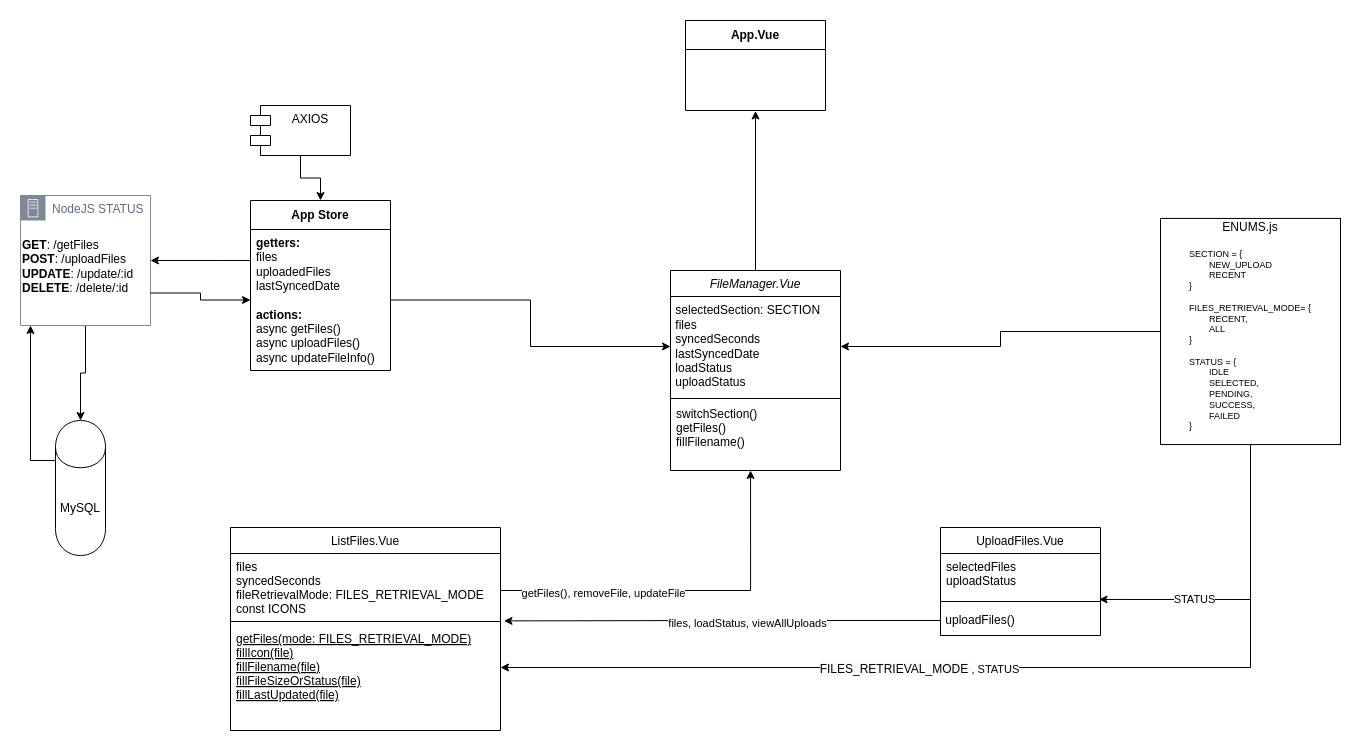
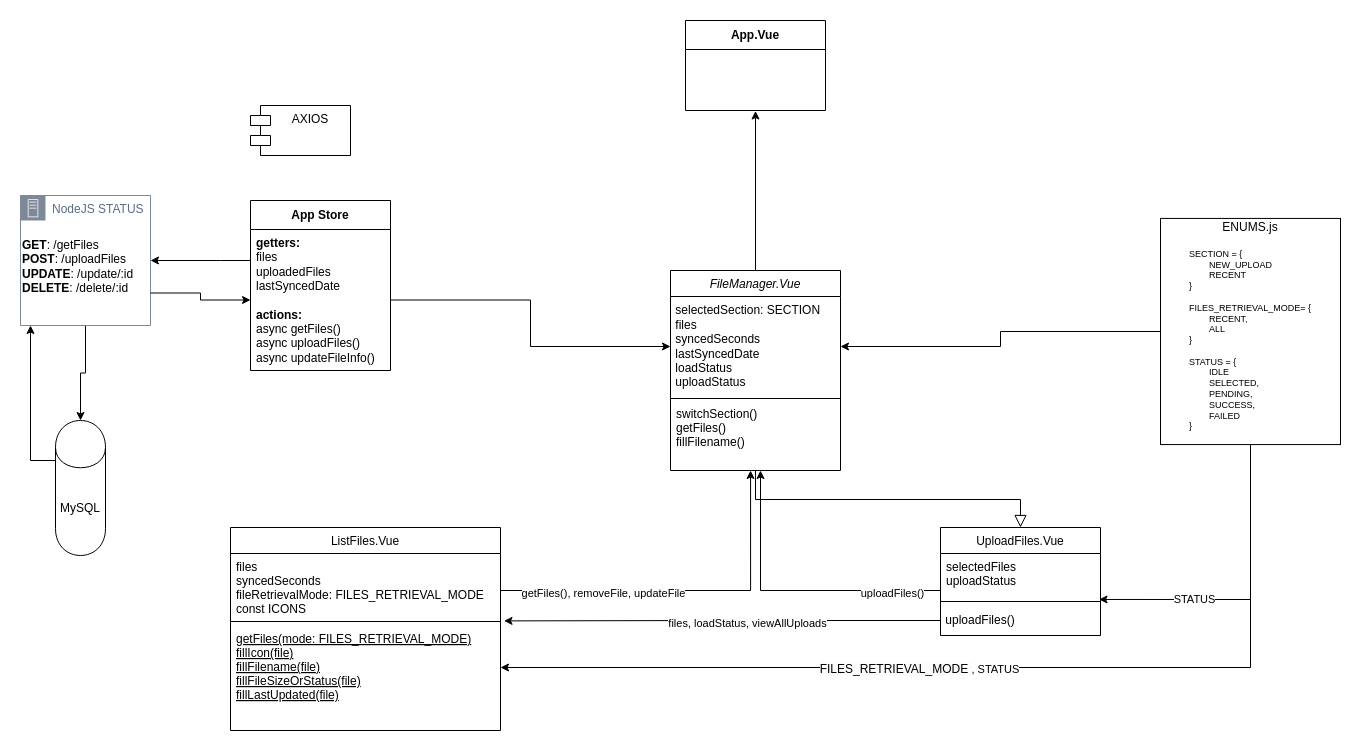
(308, 178) -> none
none -> (882, 500)
none -> (794, 591)
